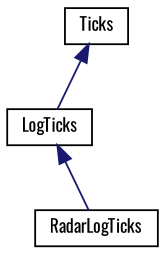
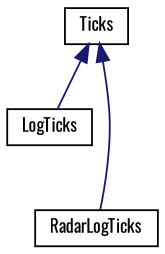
(77, 186) -> (110, 136)
